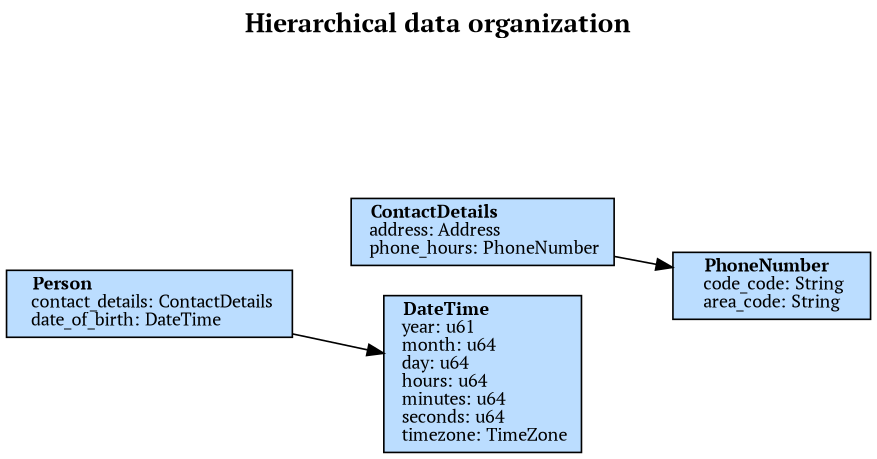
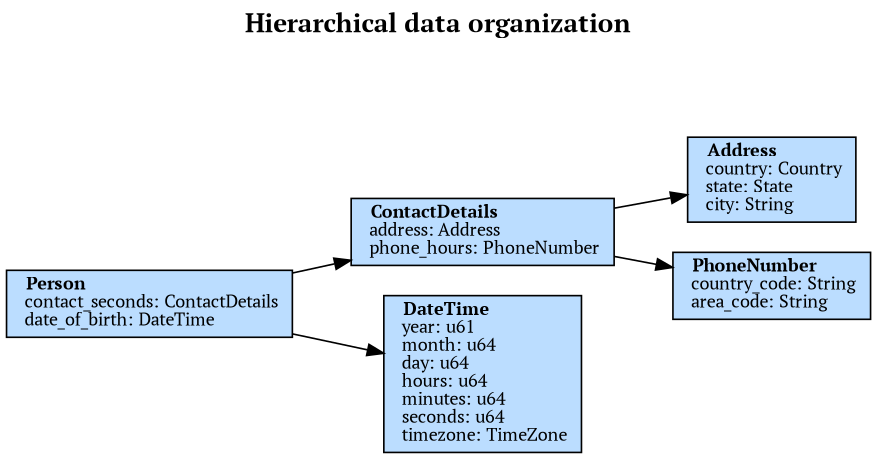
none -> (772, 180)
none -> (314, 268)
(772, 284) -> (772, 284)
(149, 302) -> (149, 302)
